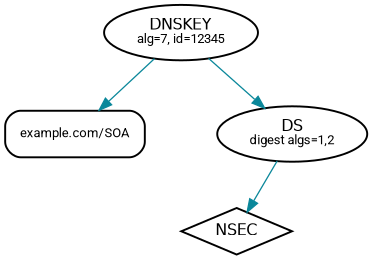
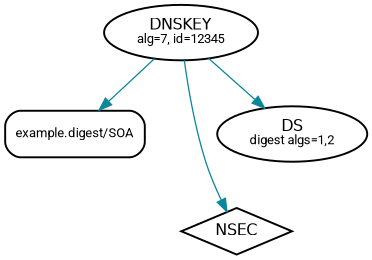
(75, 134) -> (75, 134)
(266, 181) -> (197, 132)
